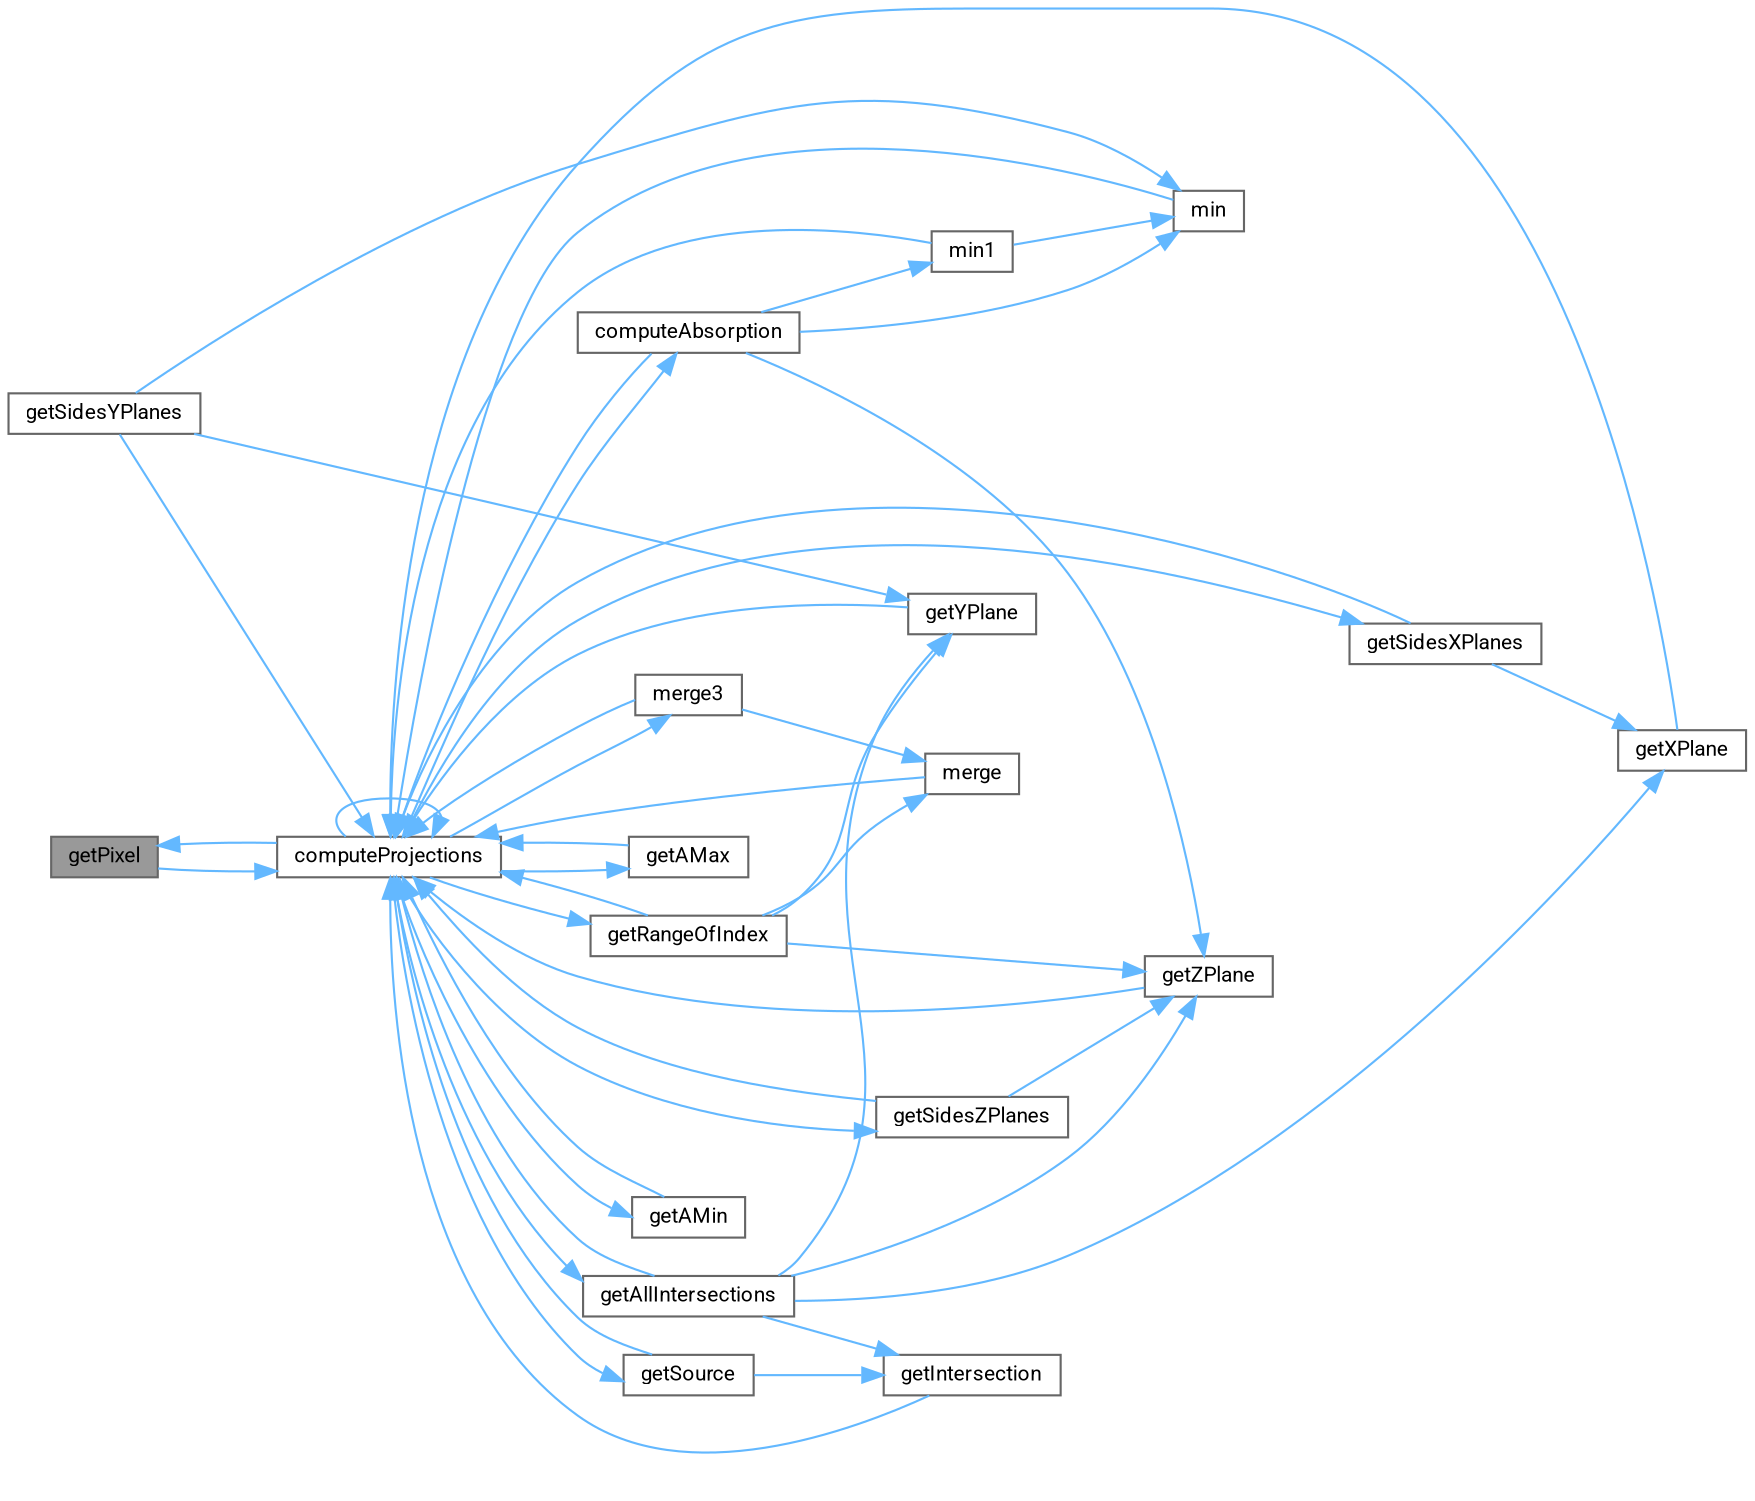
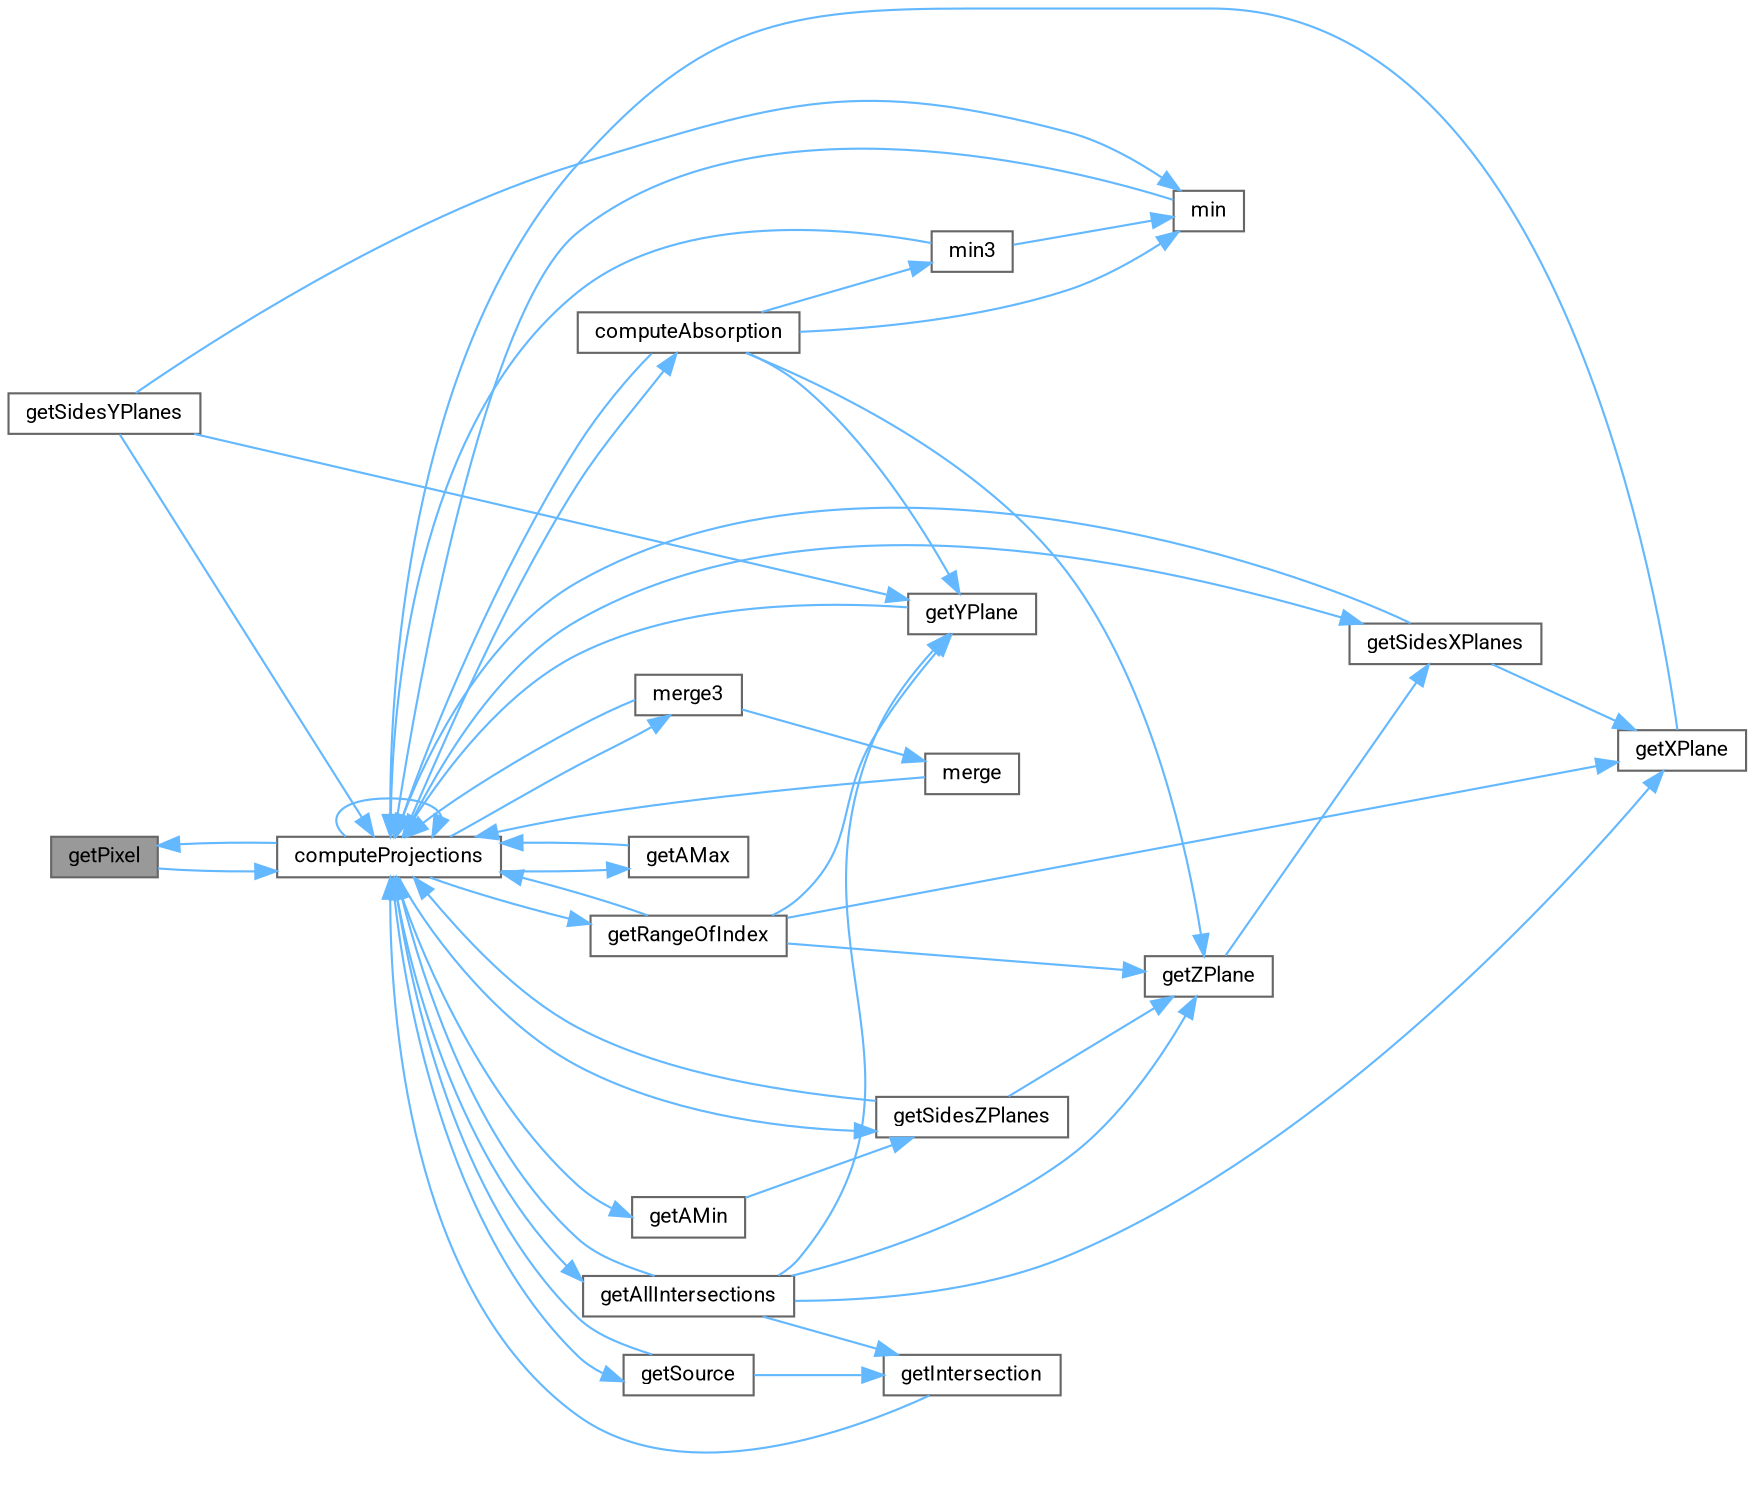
(972, 252) -> (972, 252)
none -> (864, 449)
(866, 834) -> (1212, 838)
(775, 1008) -> (1311, 833)
(511, 1072) -> (819, 1171)
